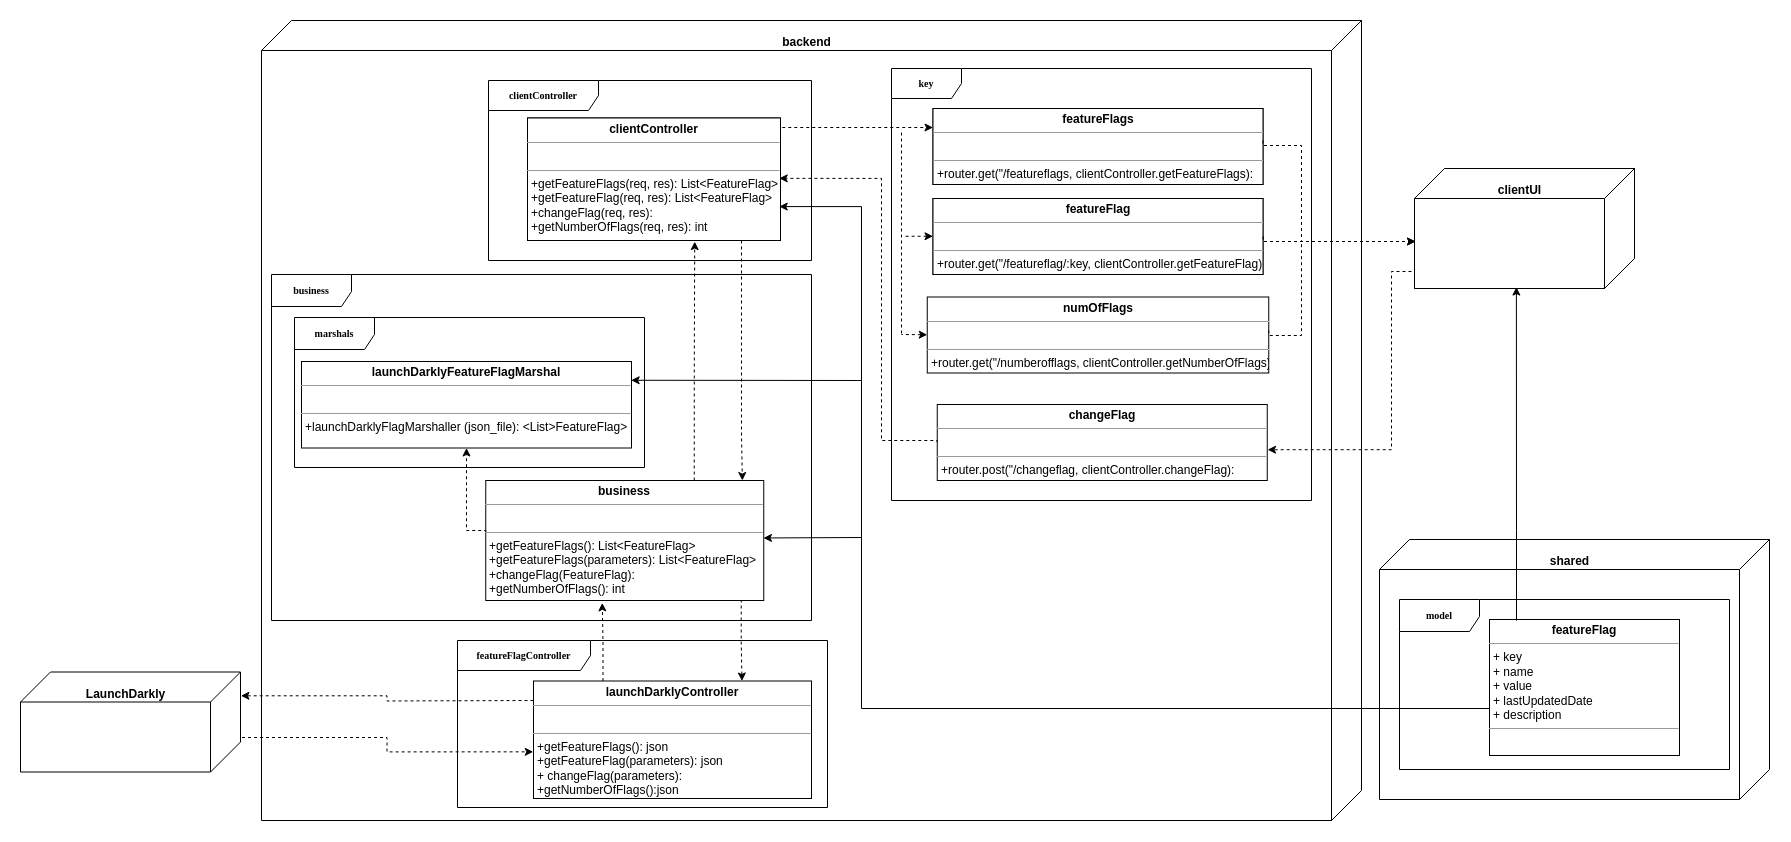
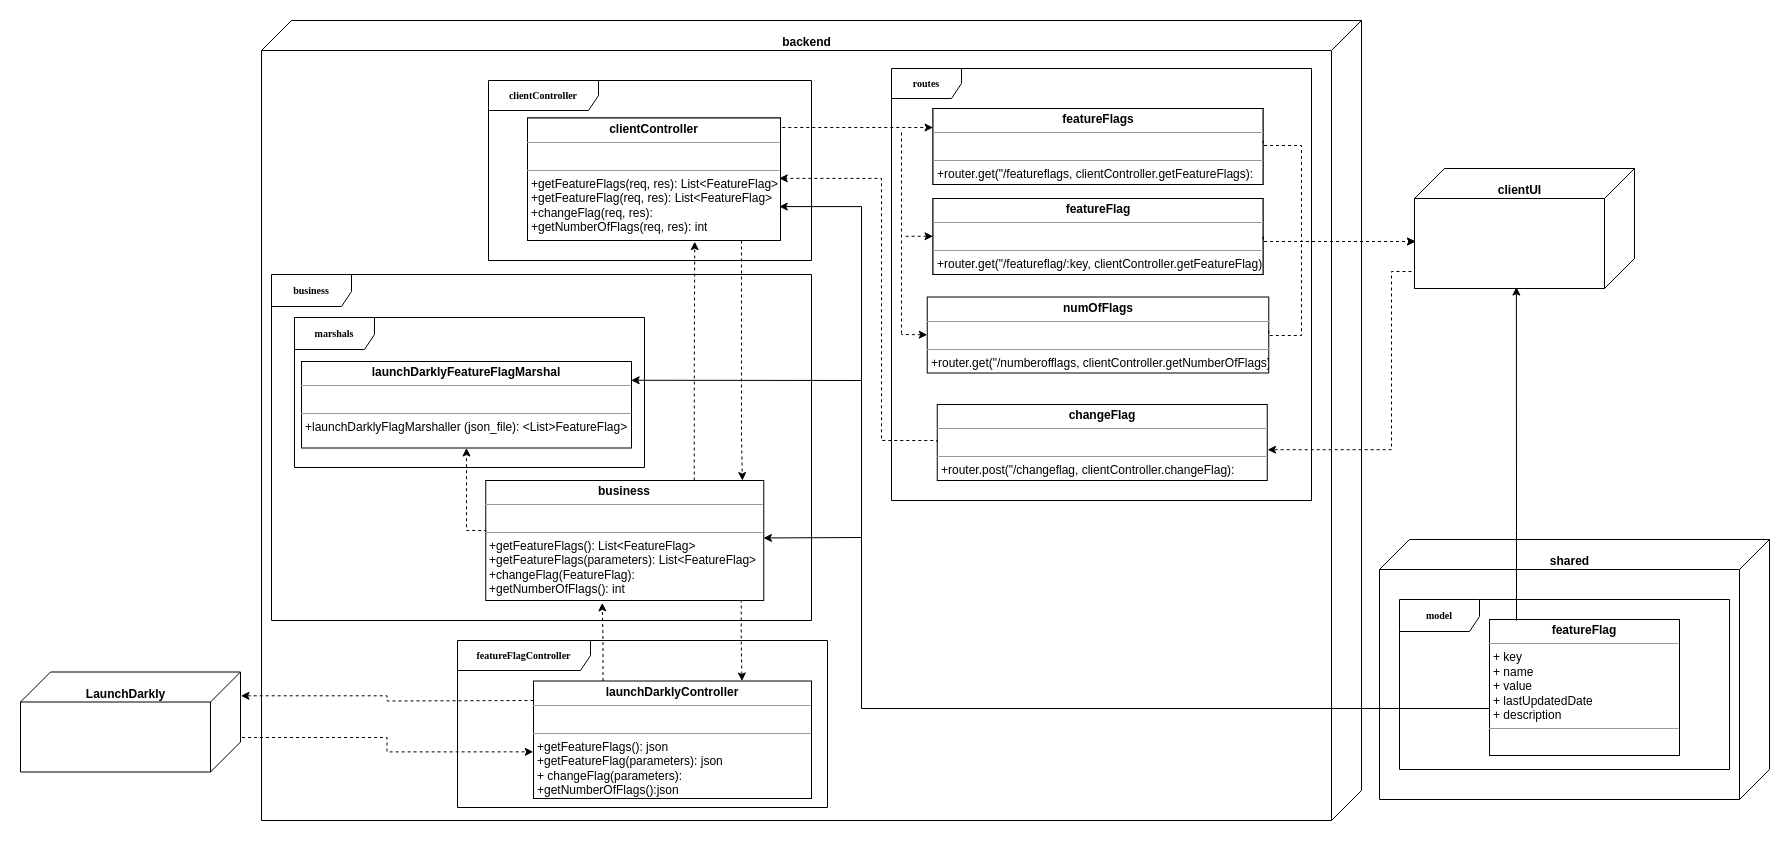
(927, 84) -> (927, 84)
